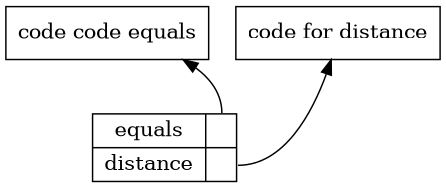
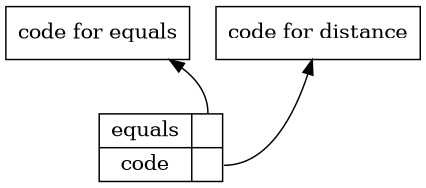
(107, 33) -> (98, 33)
(149, 164) -> (145, 164)
